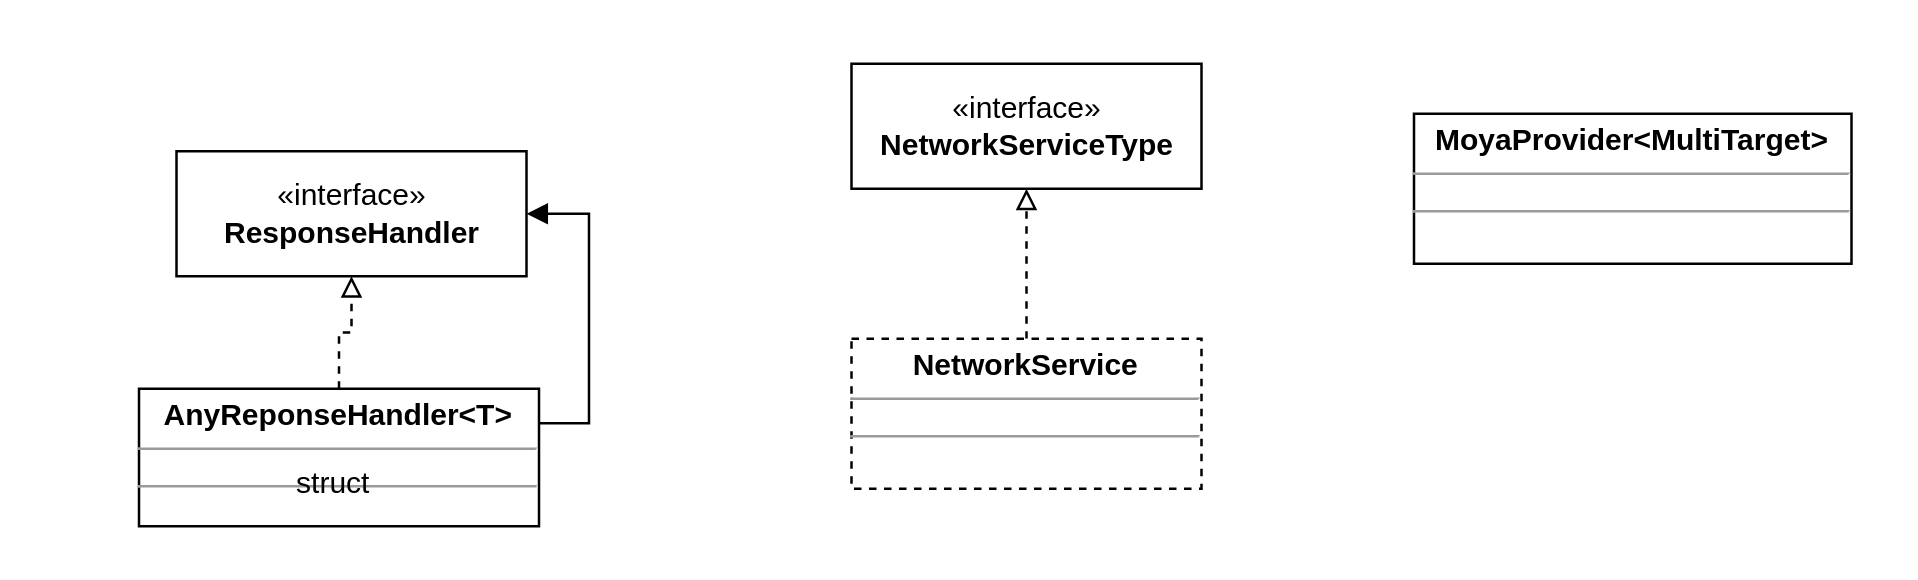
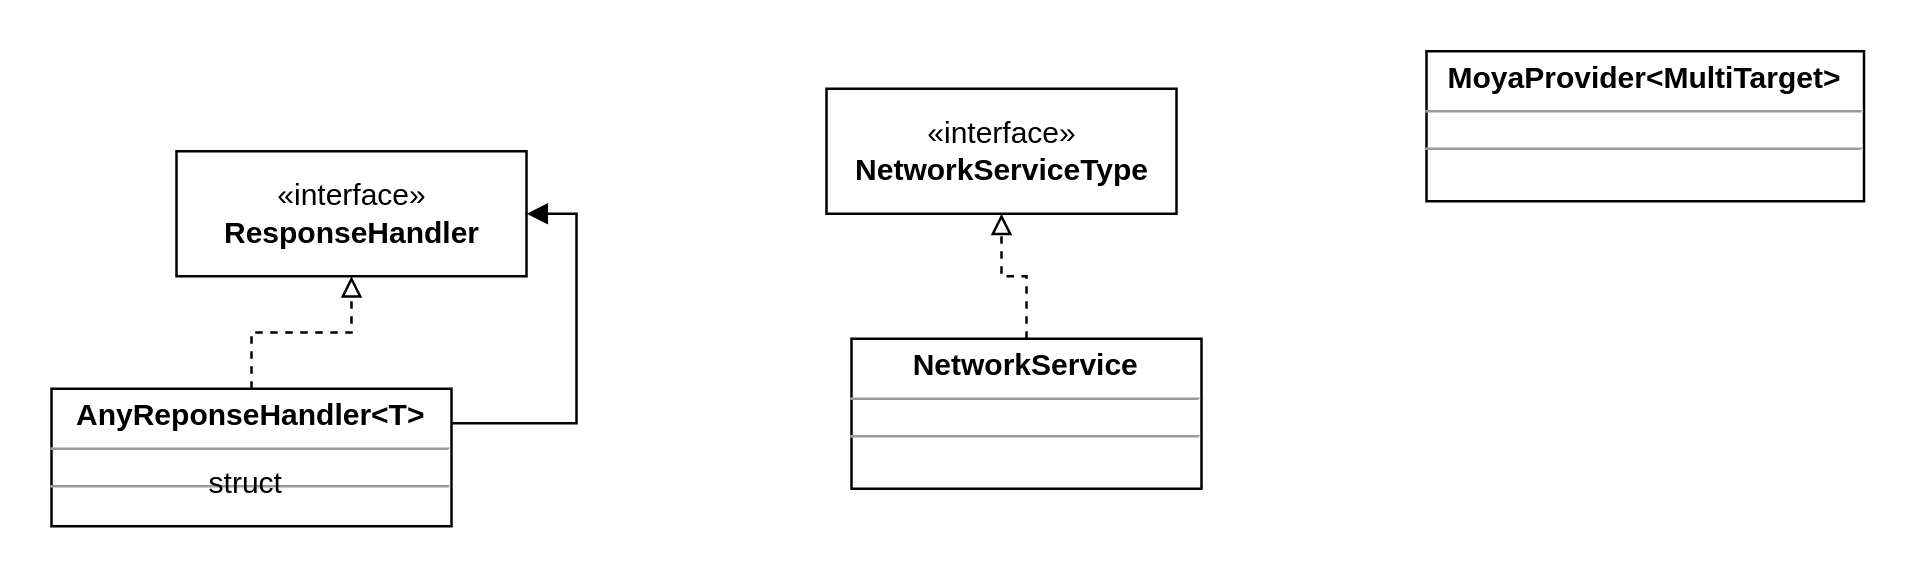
(1026, 126) -> (1001, 151)
(1633, 189) -> (1645, 126)
(1026, 414) -> (1026, 414)
(339, 458) -> (251, 458)
